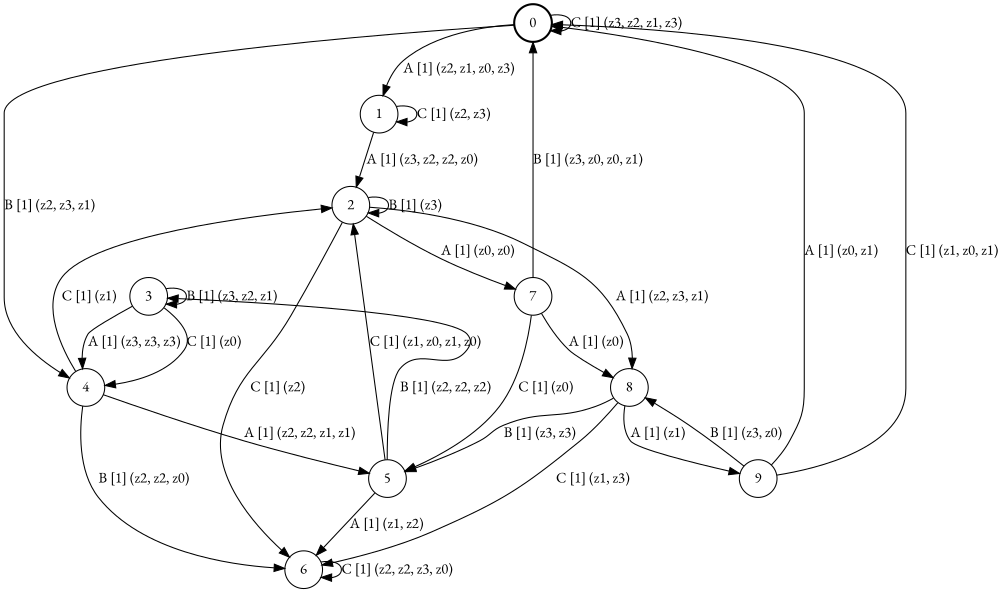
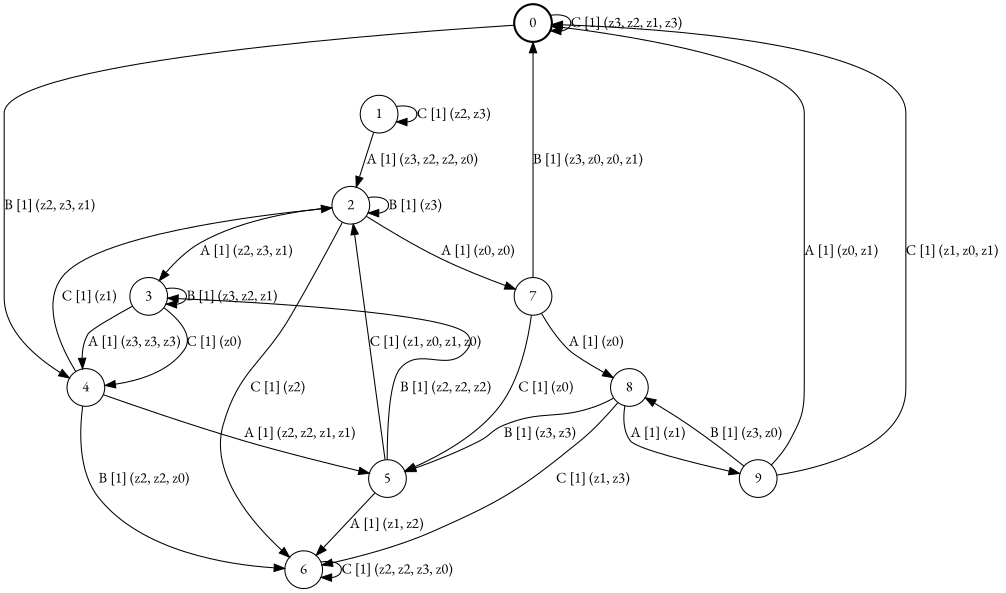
(441, 39) -> none
(520, 242) -> (238, 226)
